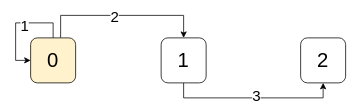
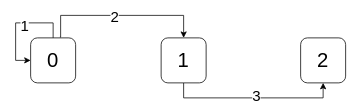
(53, 60) -> (53, 60)
